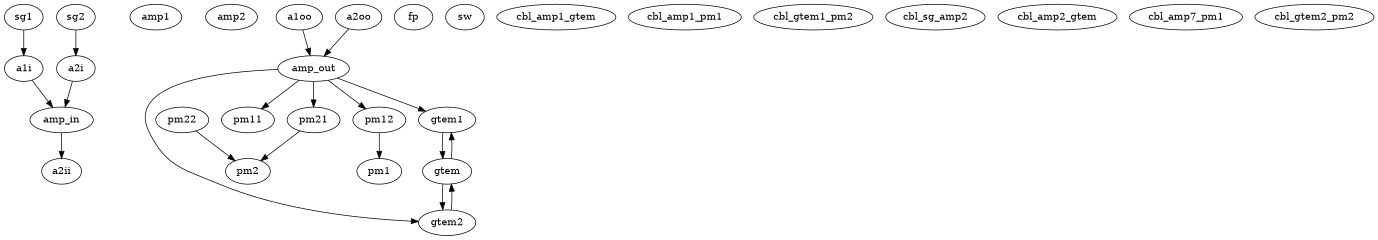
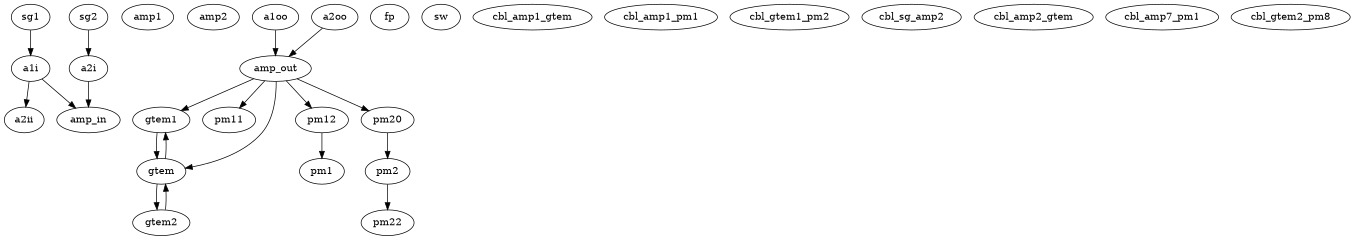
(1314, 17) -> (1291, 17)
(314, 120) -> (388, 120)
(62, 142) -> (28, 91)
(212, 144) -> (388, 194)
(192, 173) -> (253, 141)
